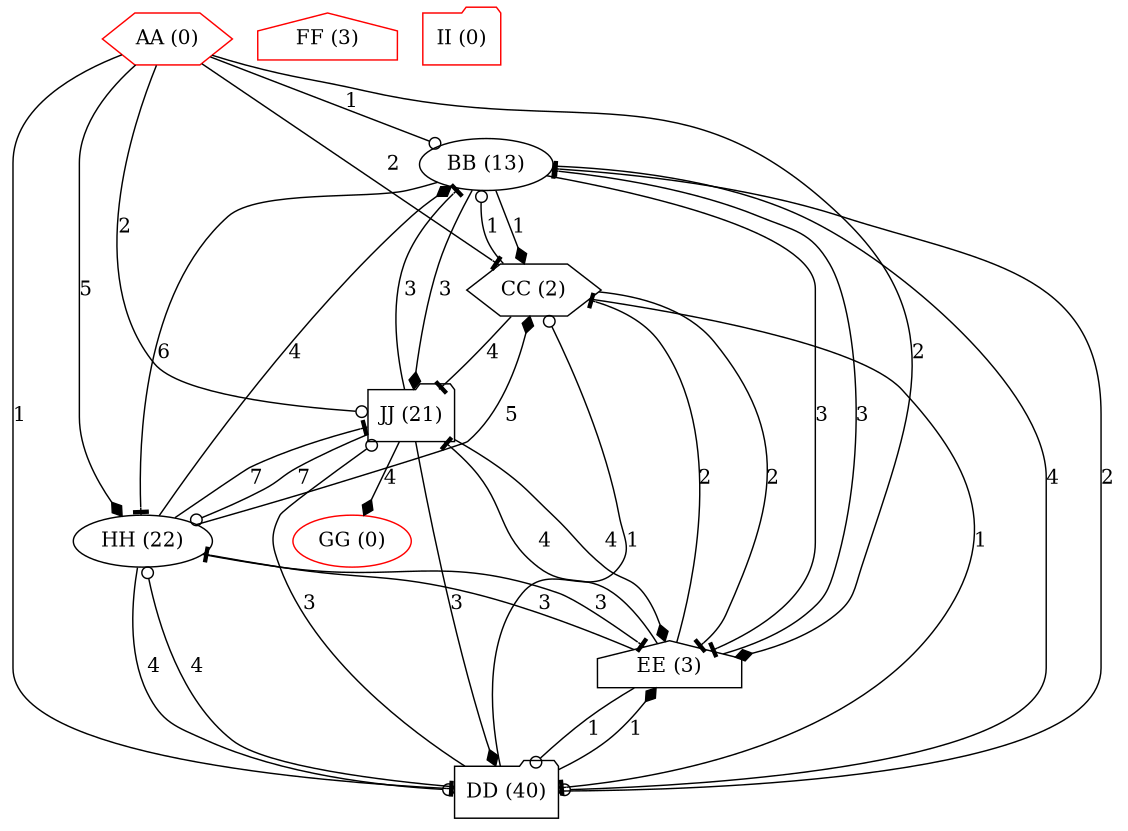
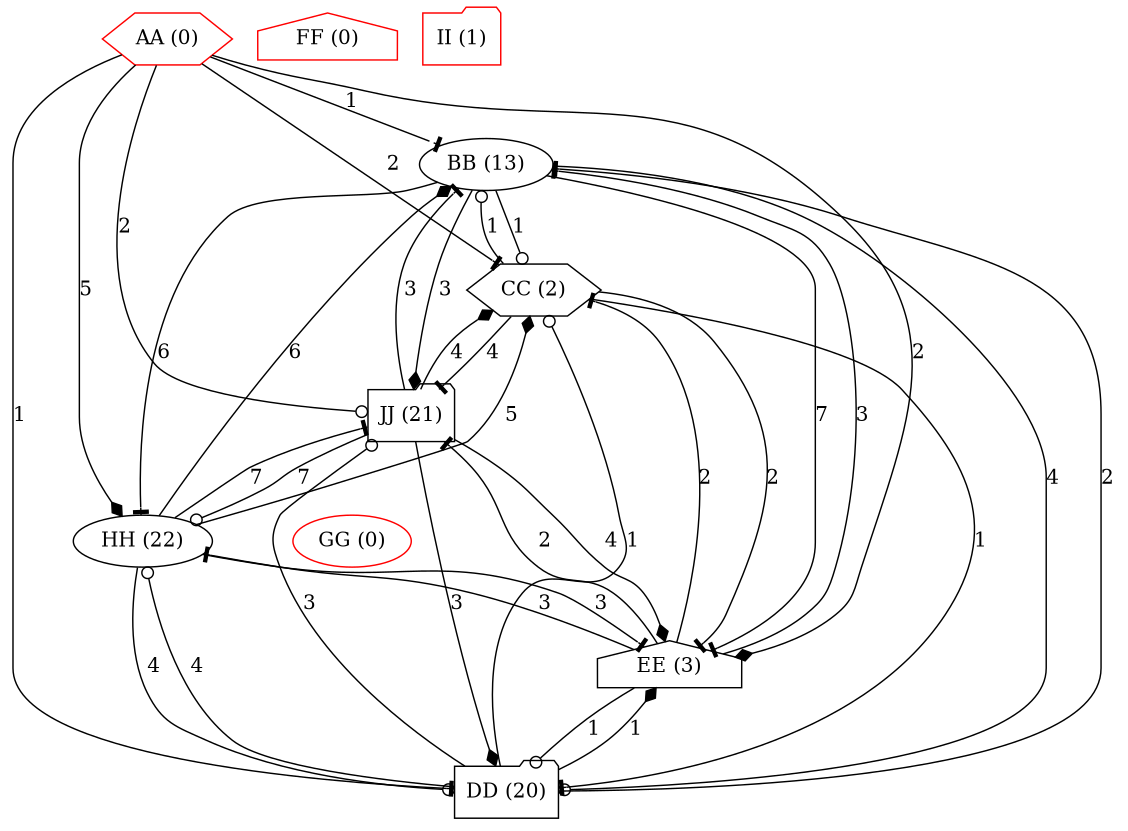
(328, 39) -> (328, 39)
(462, 39) -> (462, 39)
(320, 99) -> (320, 99)
(508, 222) -> (508, 222)
(296, 353) -> (296, 353)
(823, 416) -> (823, 416)
(381, 479) -> (443, 350)
(545, 541) -> (545, 541)
(507, 792) -> (507, 792)
